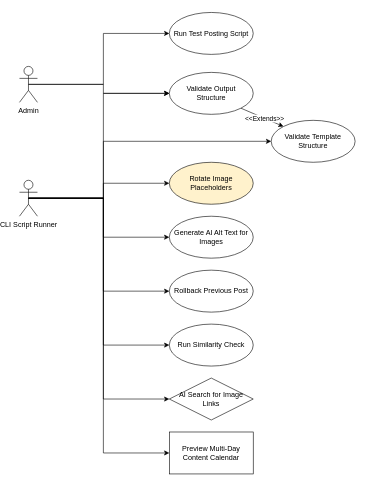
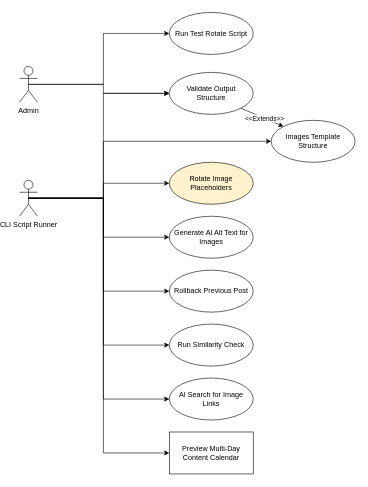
(212, 33) -> (212, 33)
(314, 141) -> (314, 141)
(212, 399) -> (212, 399)
